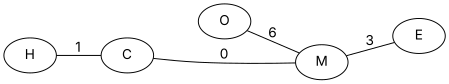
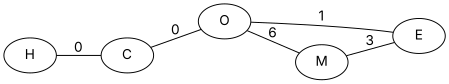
none -> (322, 26)
(79, 48) -> (79, 48)
(224, 63) -> (176, 38)
